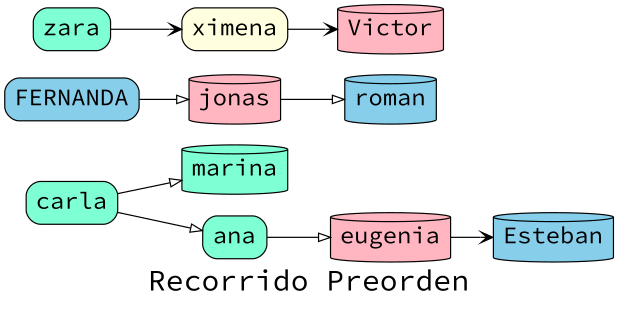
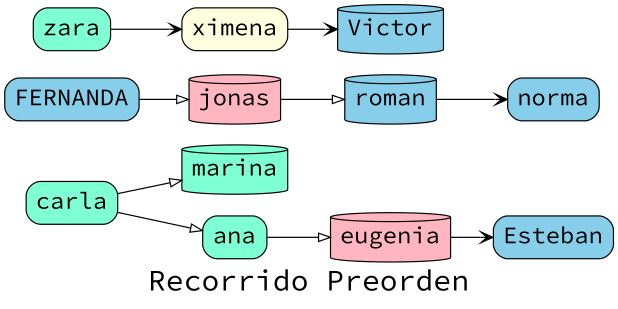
(391, 29) -> (391, 29)
none -> (553, 99)
(553, 237) -> (553, 237)
